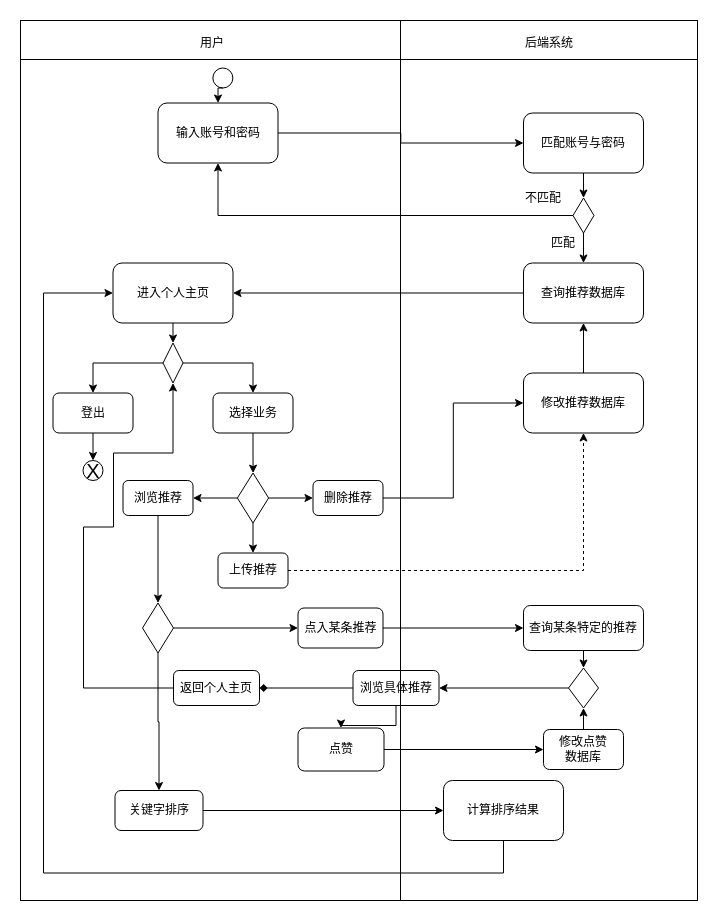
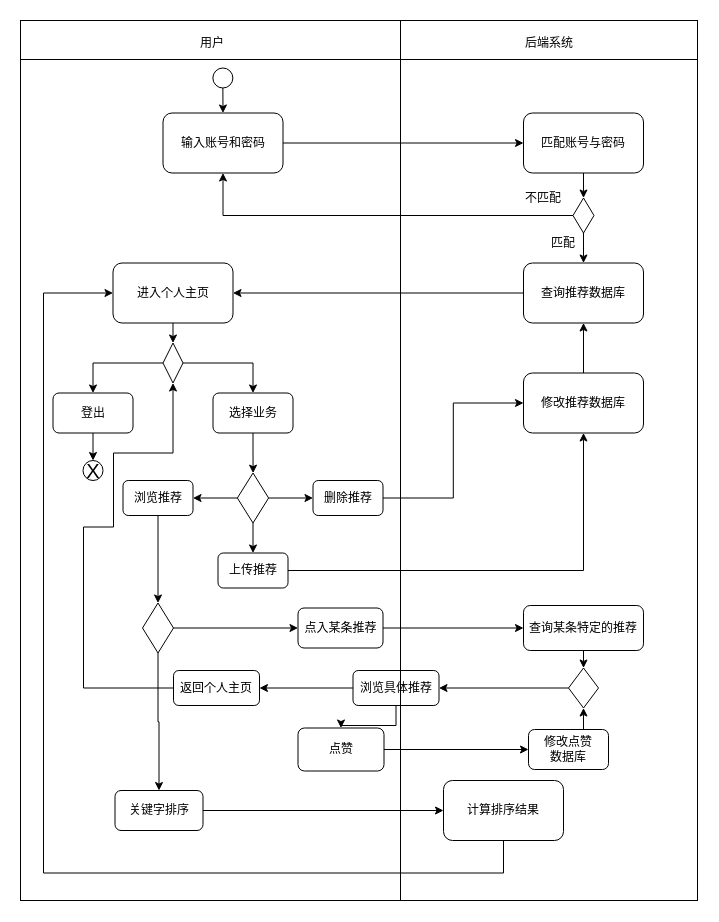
(218, 133) -> (223, 143)
(501, 571) -> (501, 571)
(268, 688) -> (268, 688)
(584, 750) -> (569, 750)
